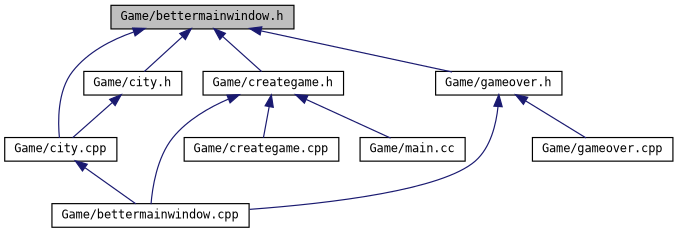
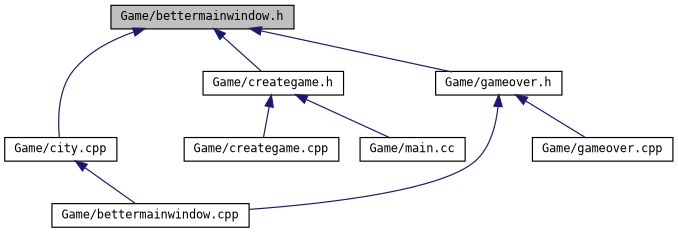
(133, 83) -> none
(172, 139) -> none
